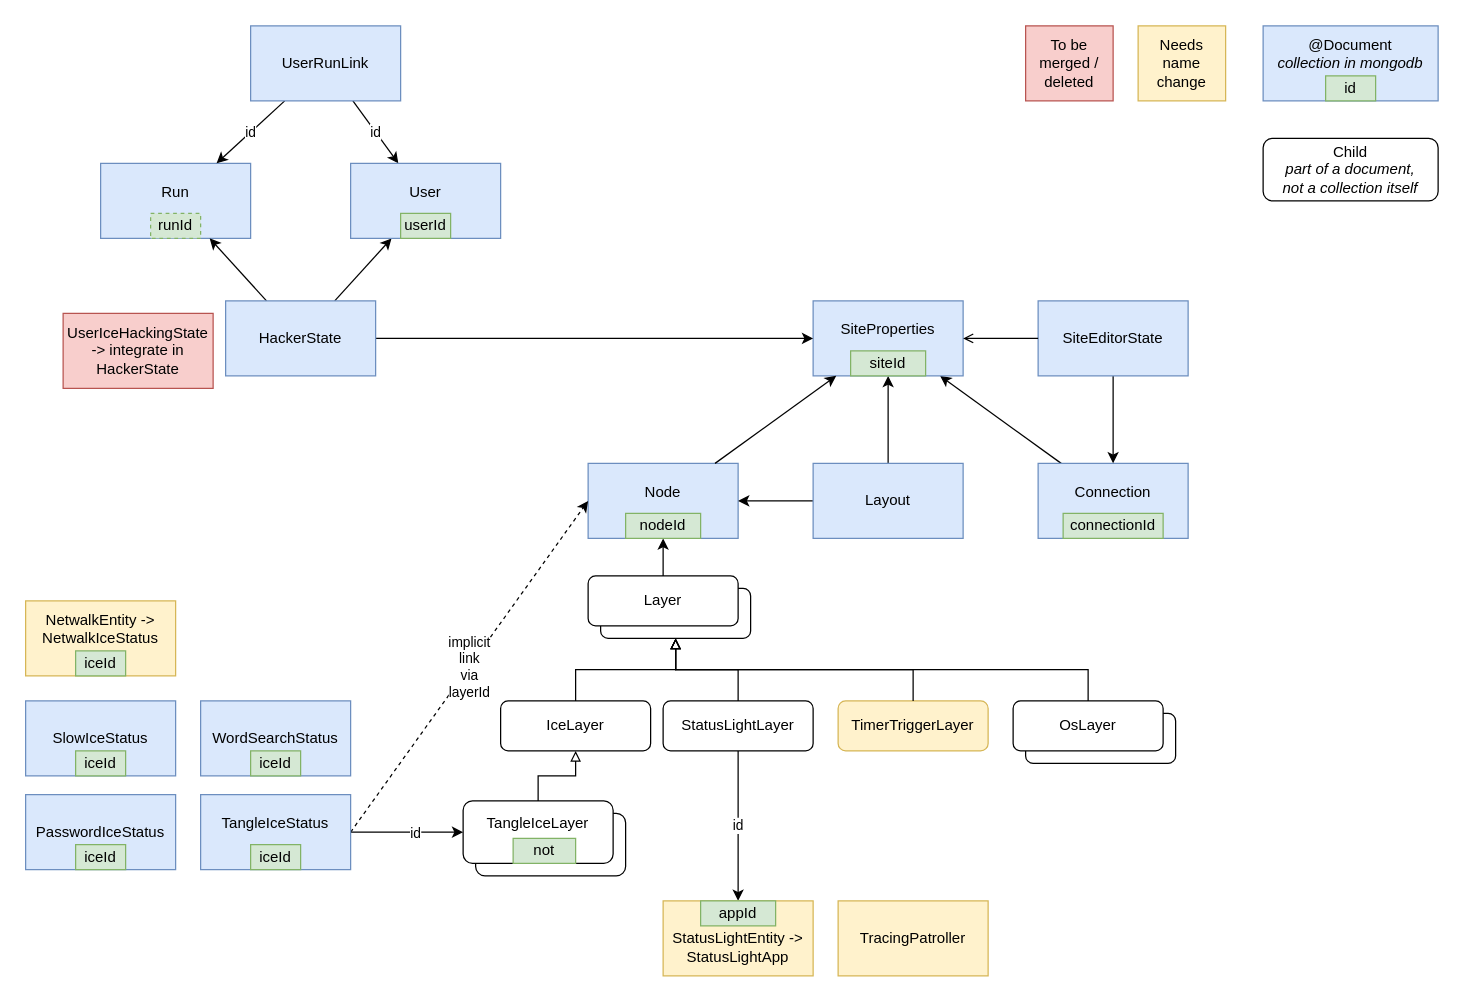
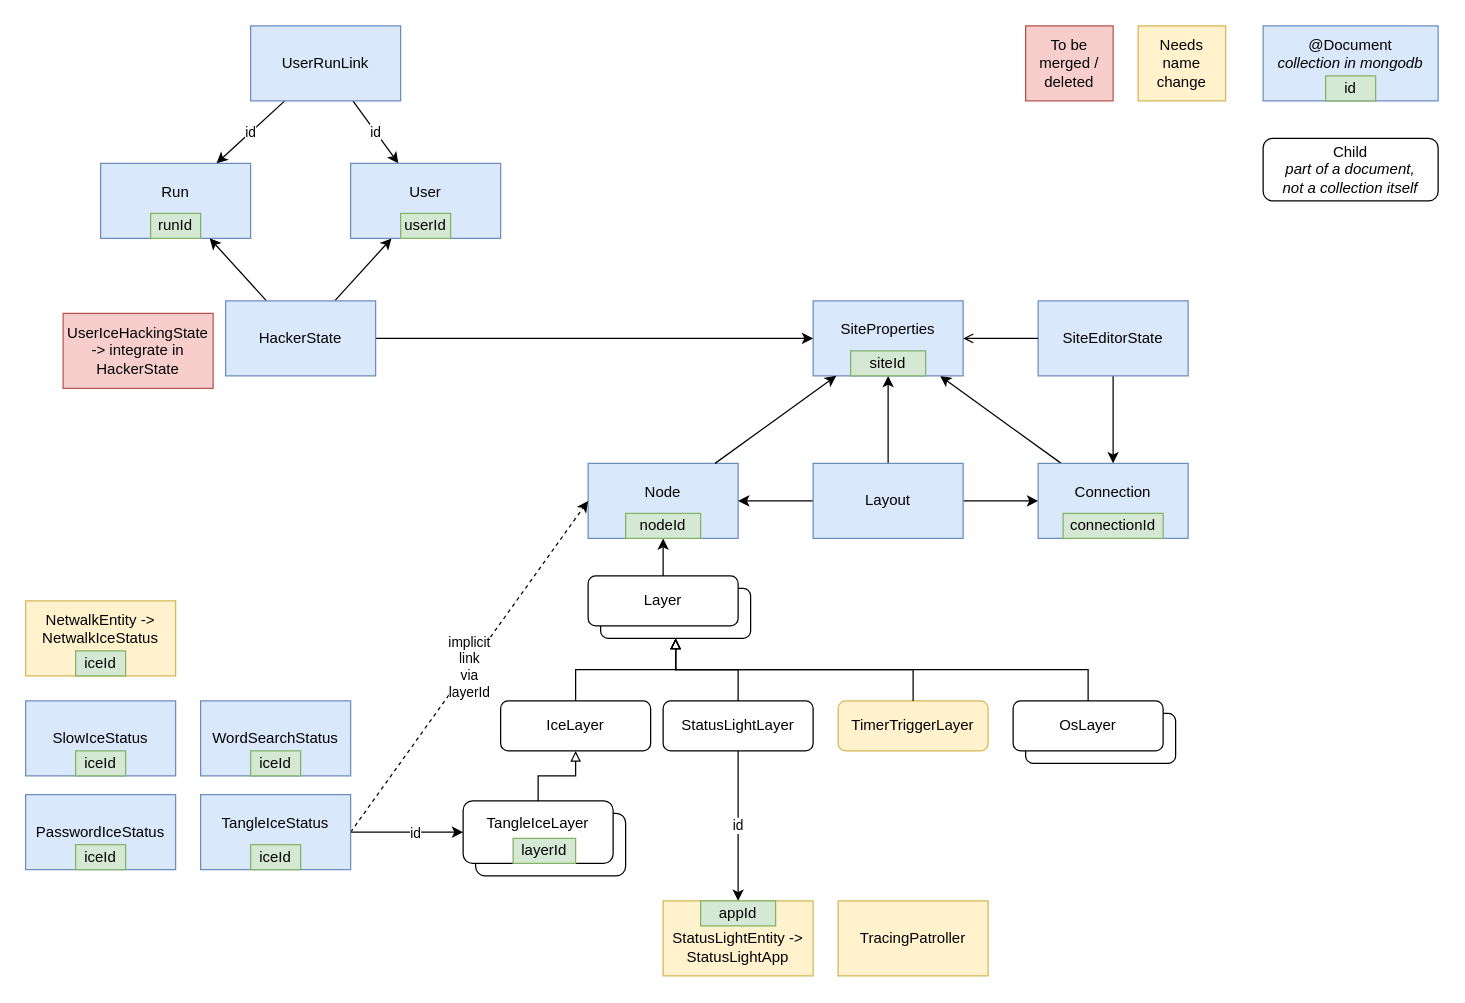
(176, 226) -> (176, 226)
none -> (996, 501)
(544, 851) -> (544, 851)
